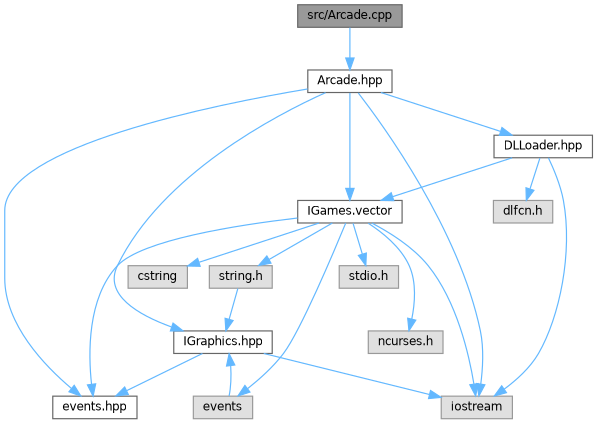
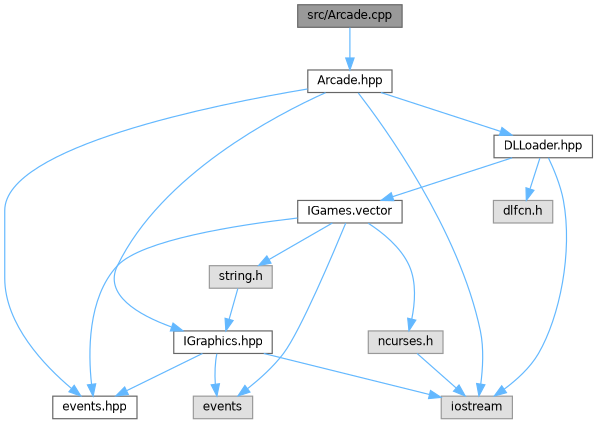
(350, 141) -> none
(158, 277) -> none
(369, 277) -> none
(444, 290) -> (437, 371)
(231, 381) -> (215, 369)
